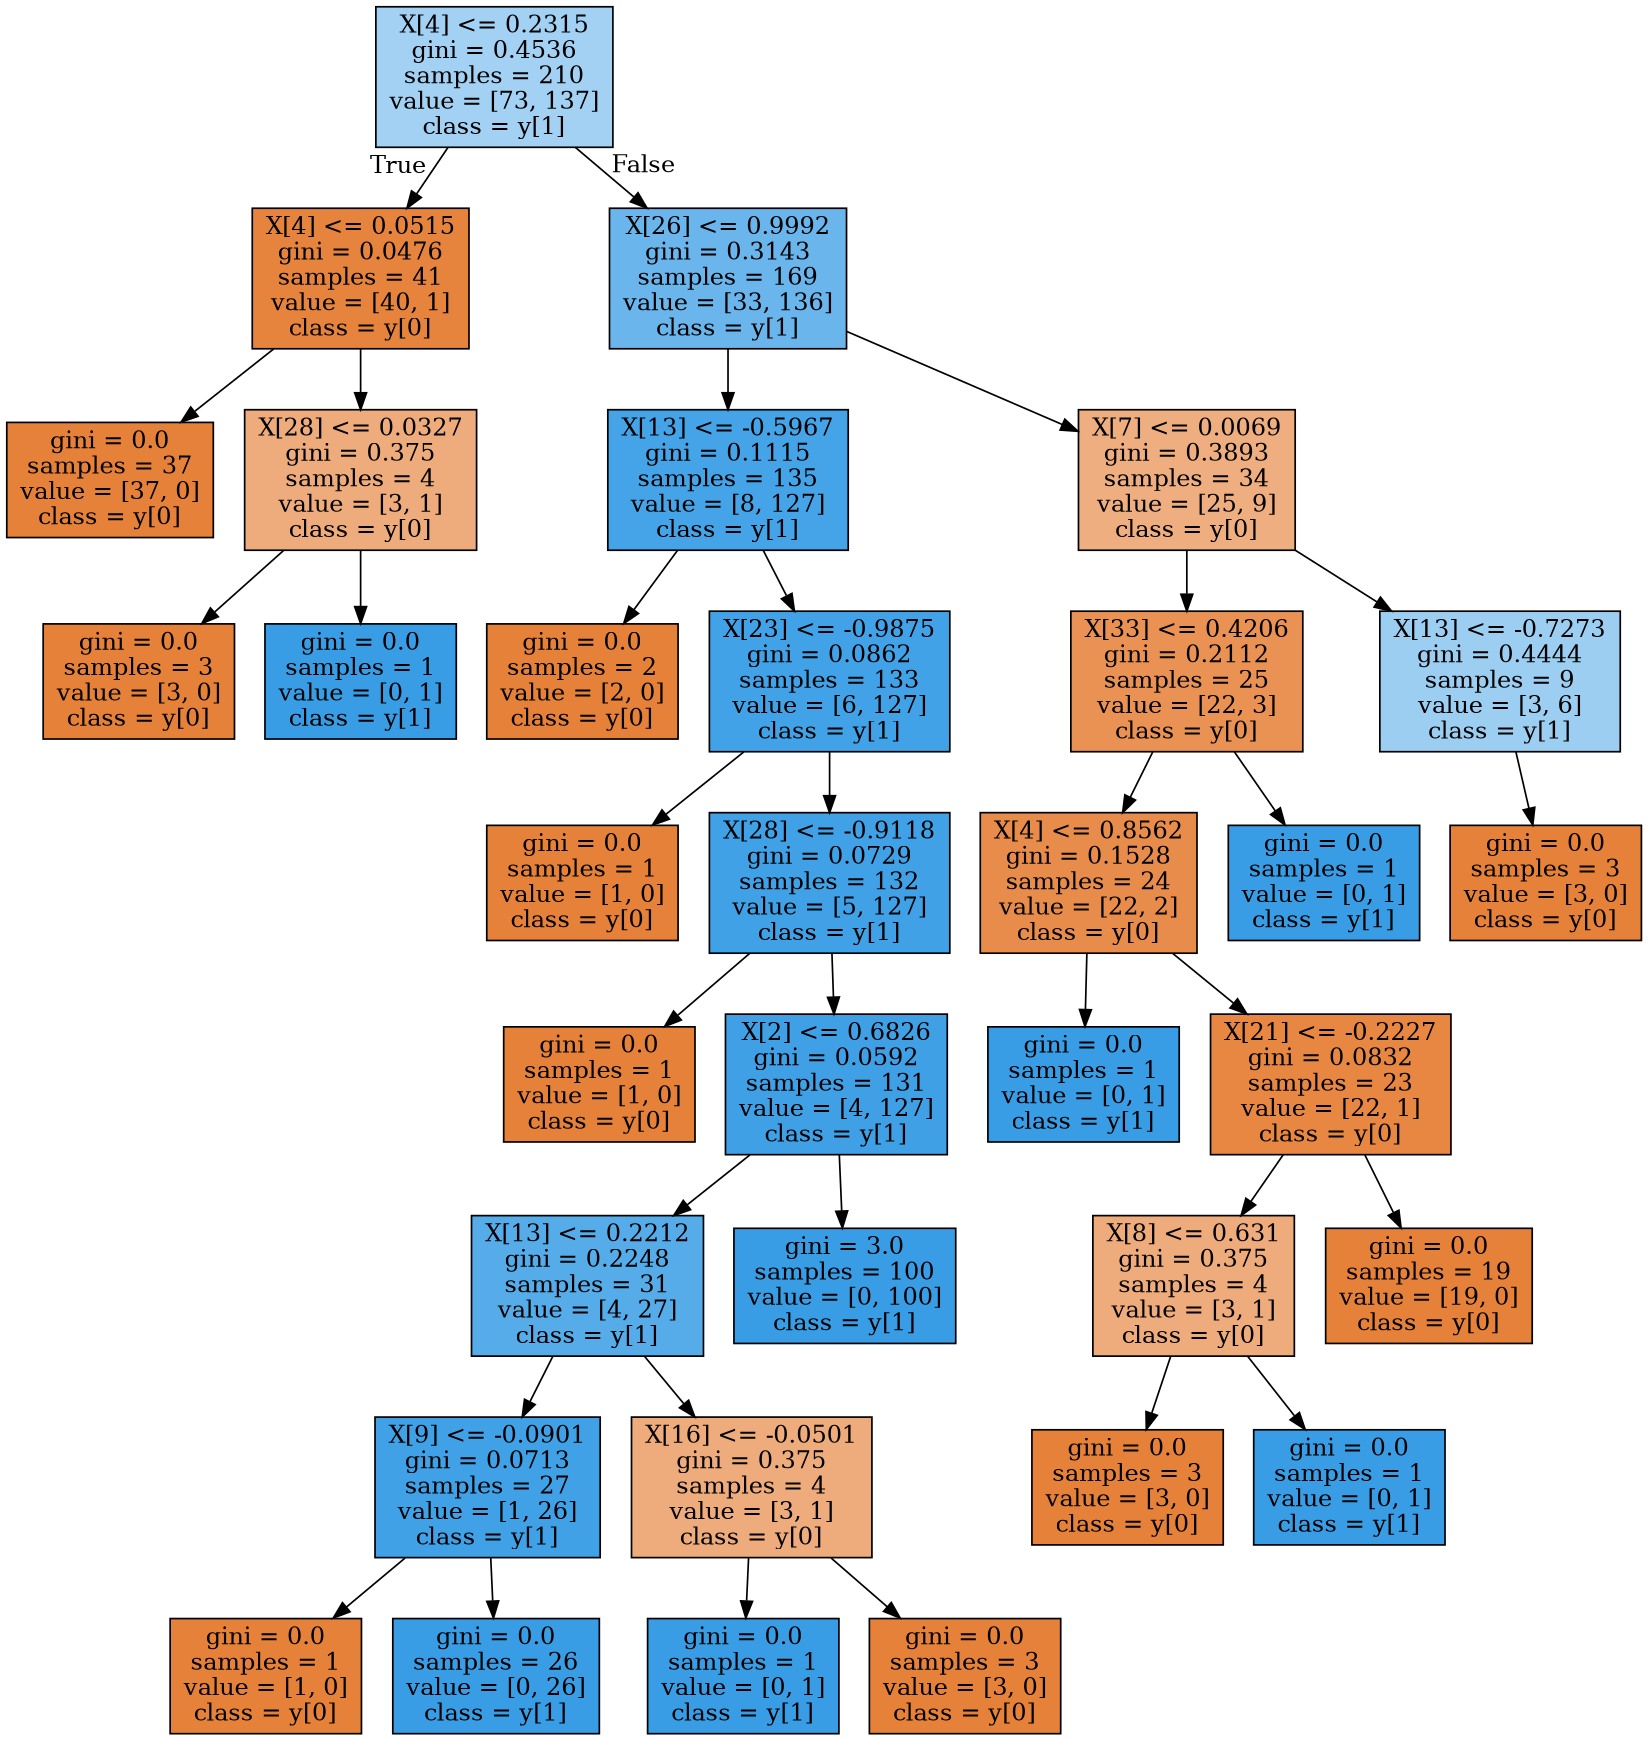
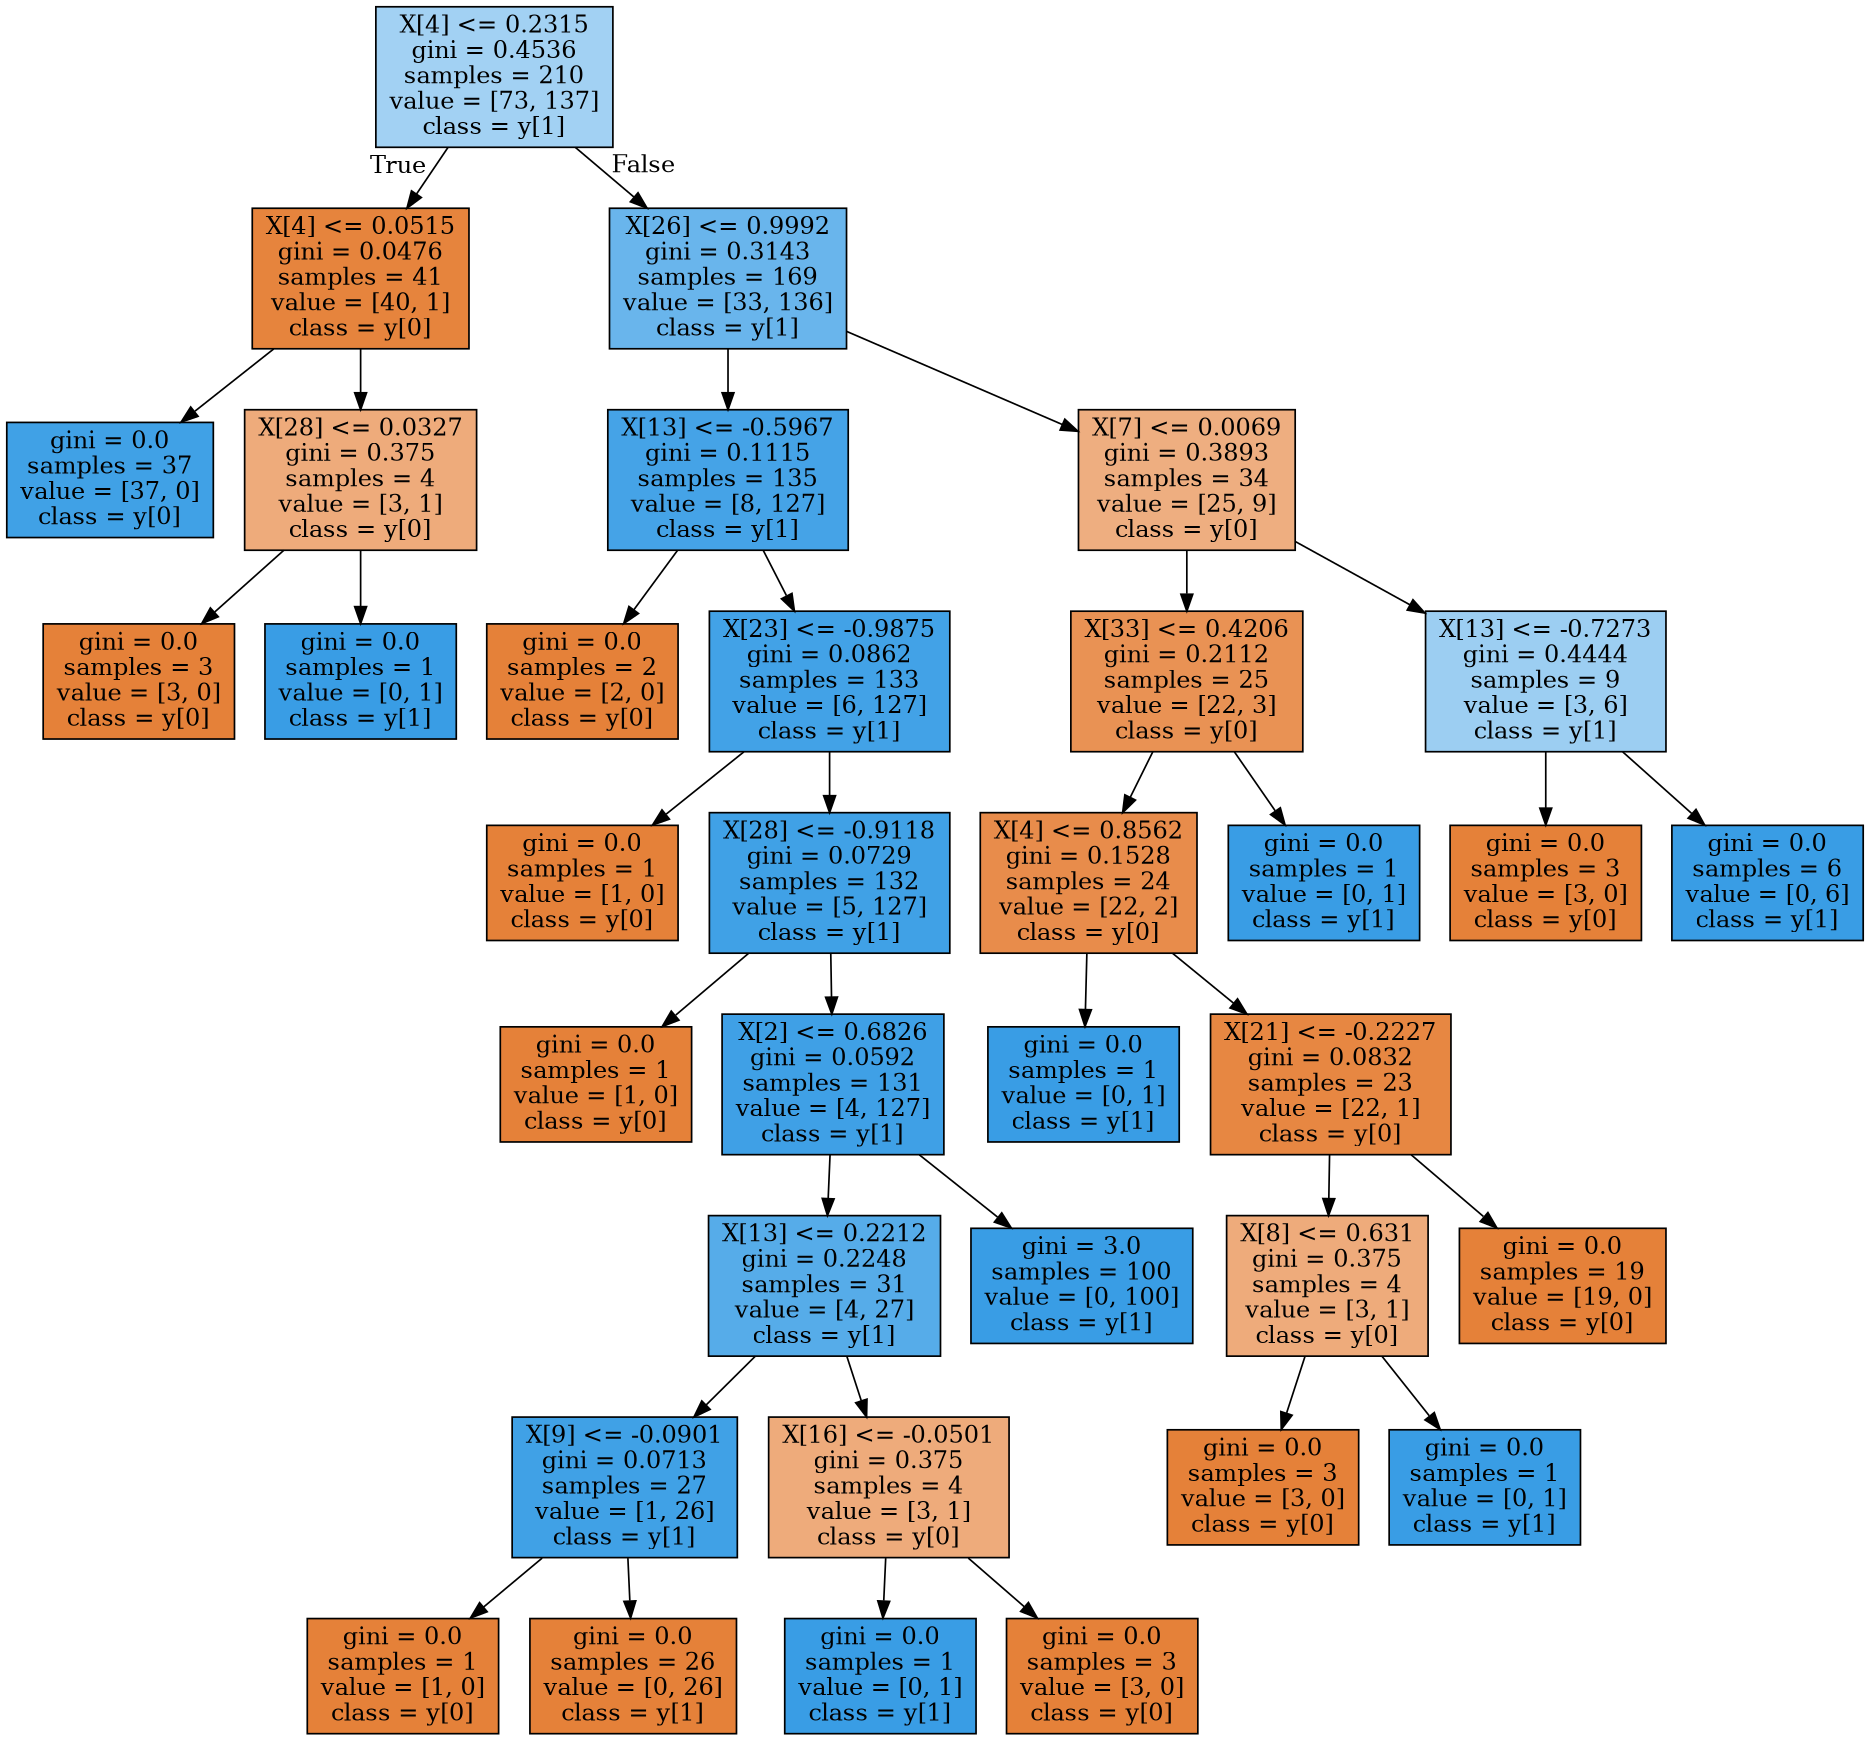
(110, 480) -> (110, 480)
none -> (1768, 883)
(496, 1676) -> (633, 1676)
